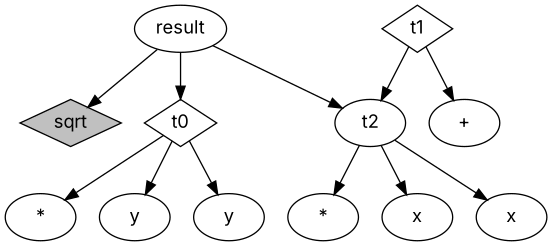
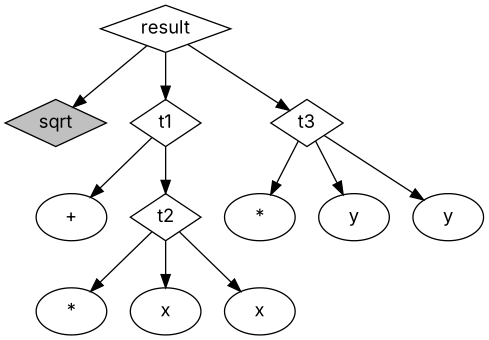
(181, 29) -> (166, 29)
(271, 74) -> (166, 69)
(181, 123) -> (307, 123)
(370, 123) -> (166, 217)
